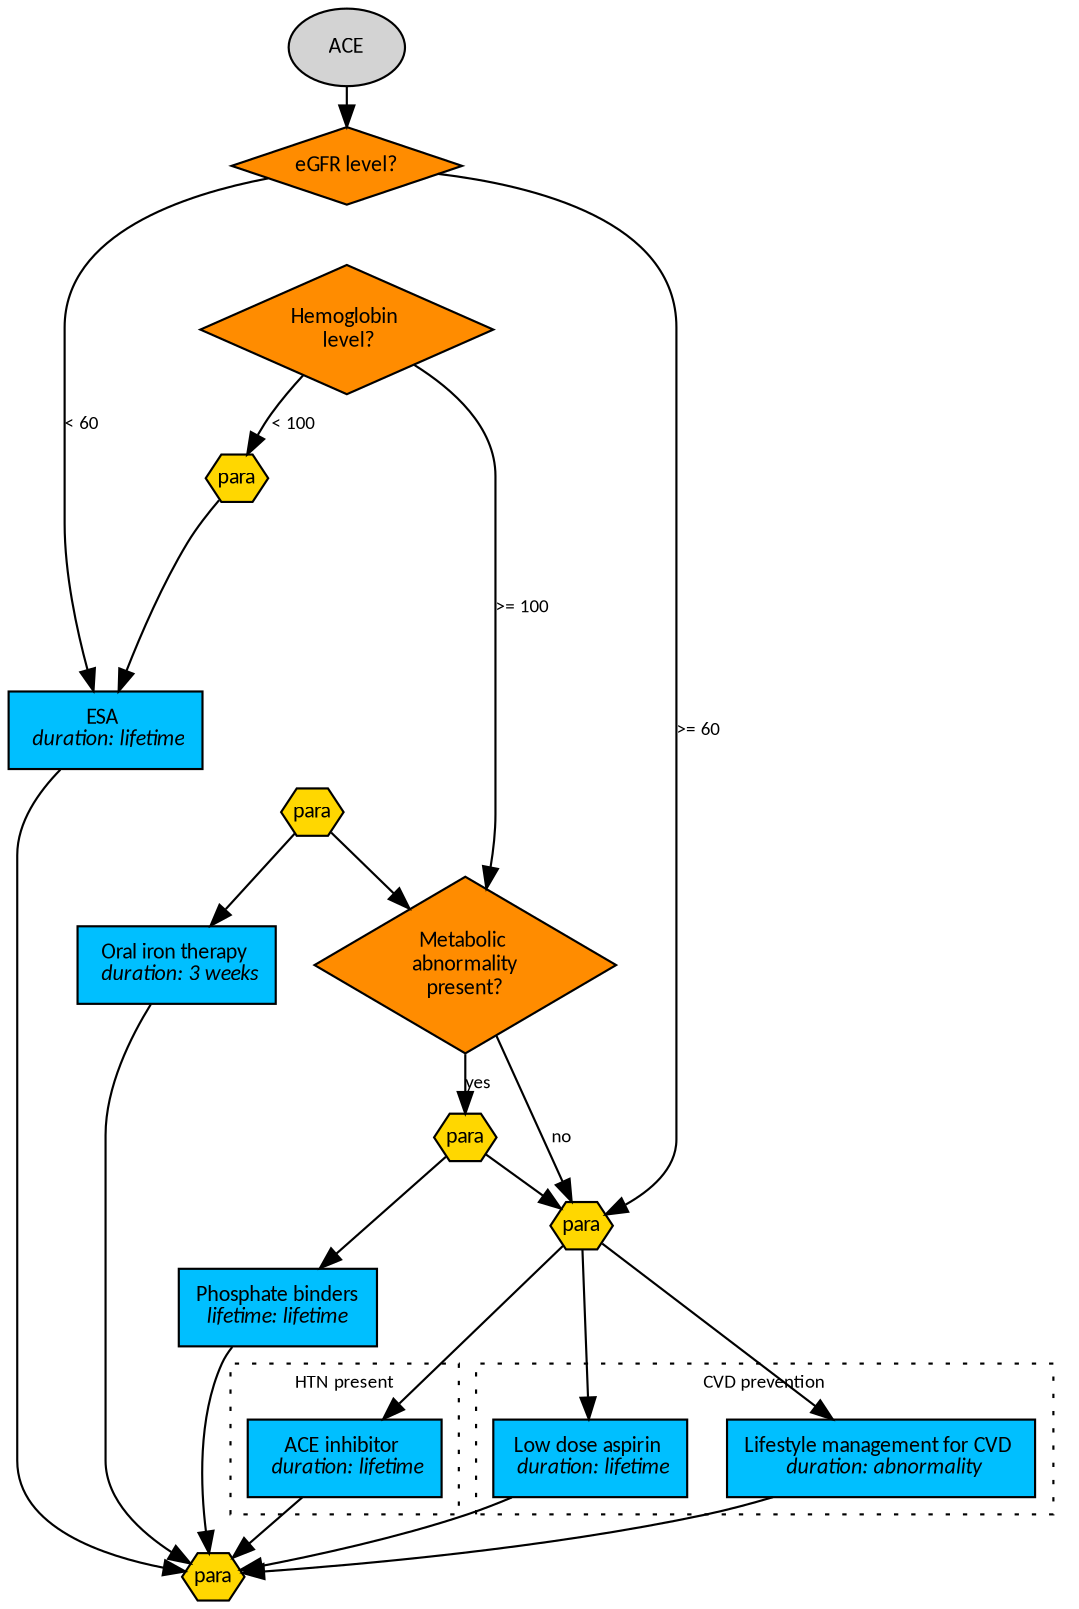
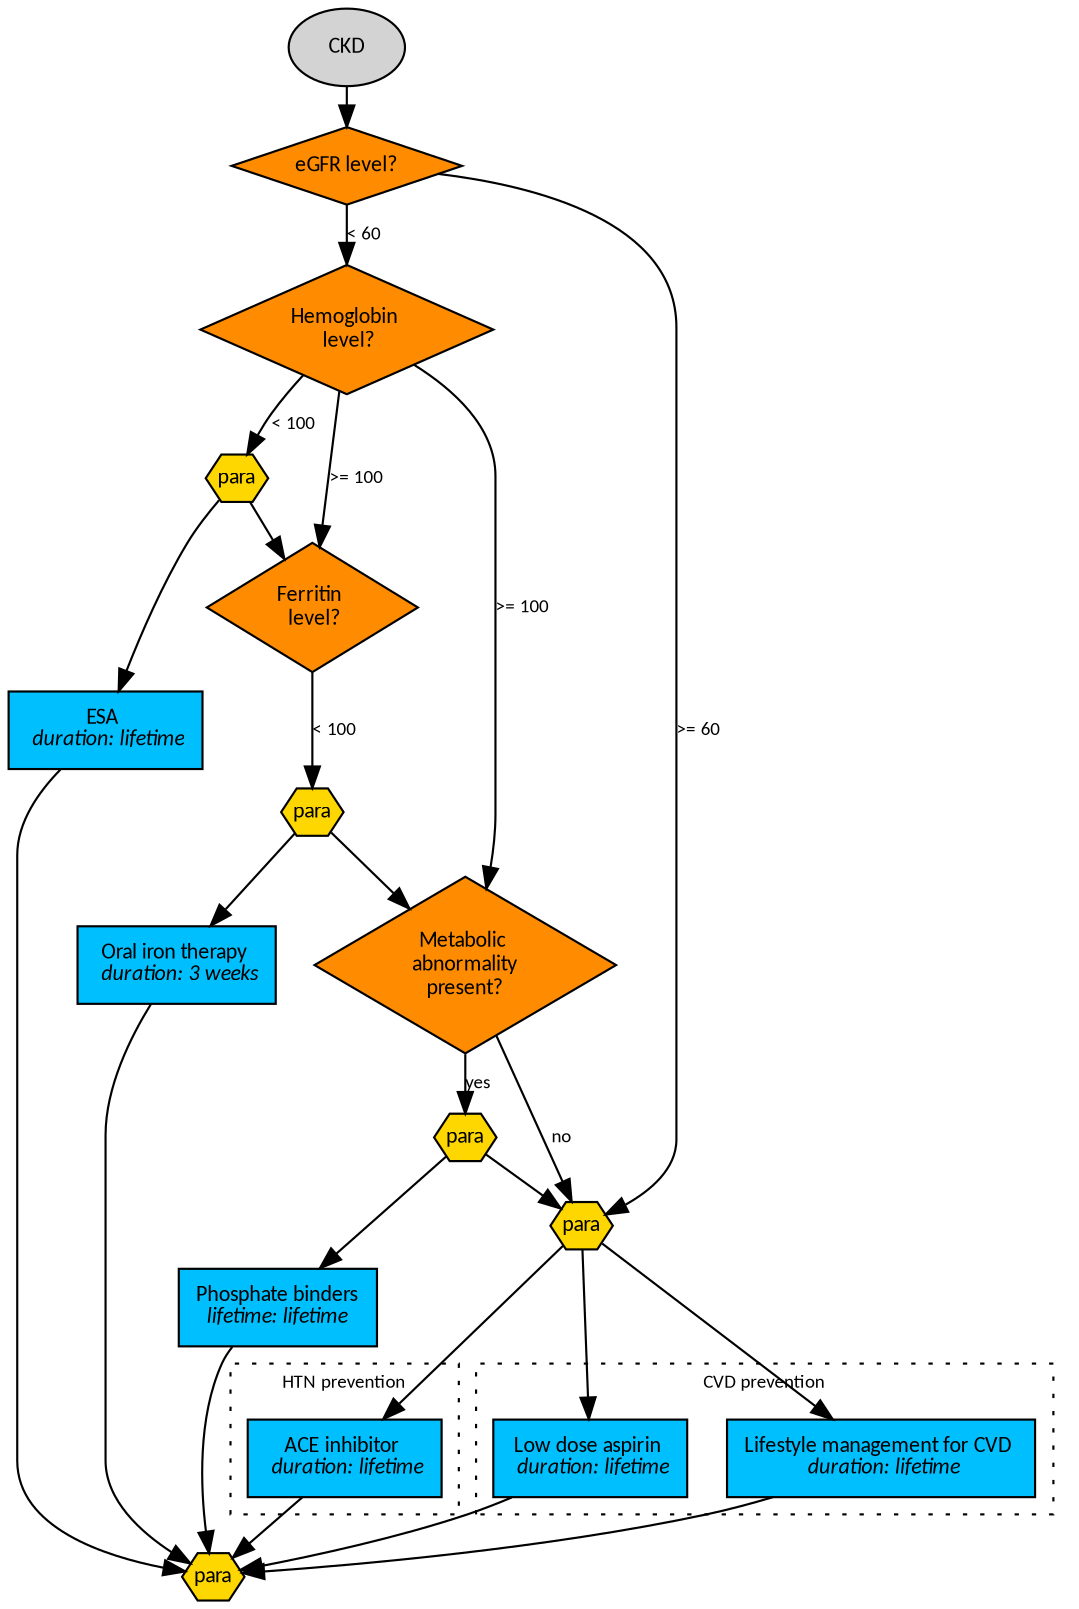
(347, 47) -> (347, 47)
(65, 363) -> (347, 224)
none -> (312, 607)
(345, 1383) -> (345, 1383)
(884, 1467) -> (884, 1467)
